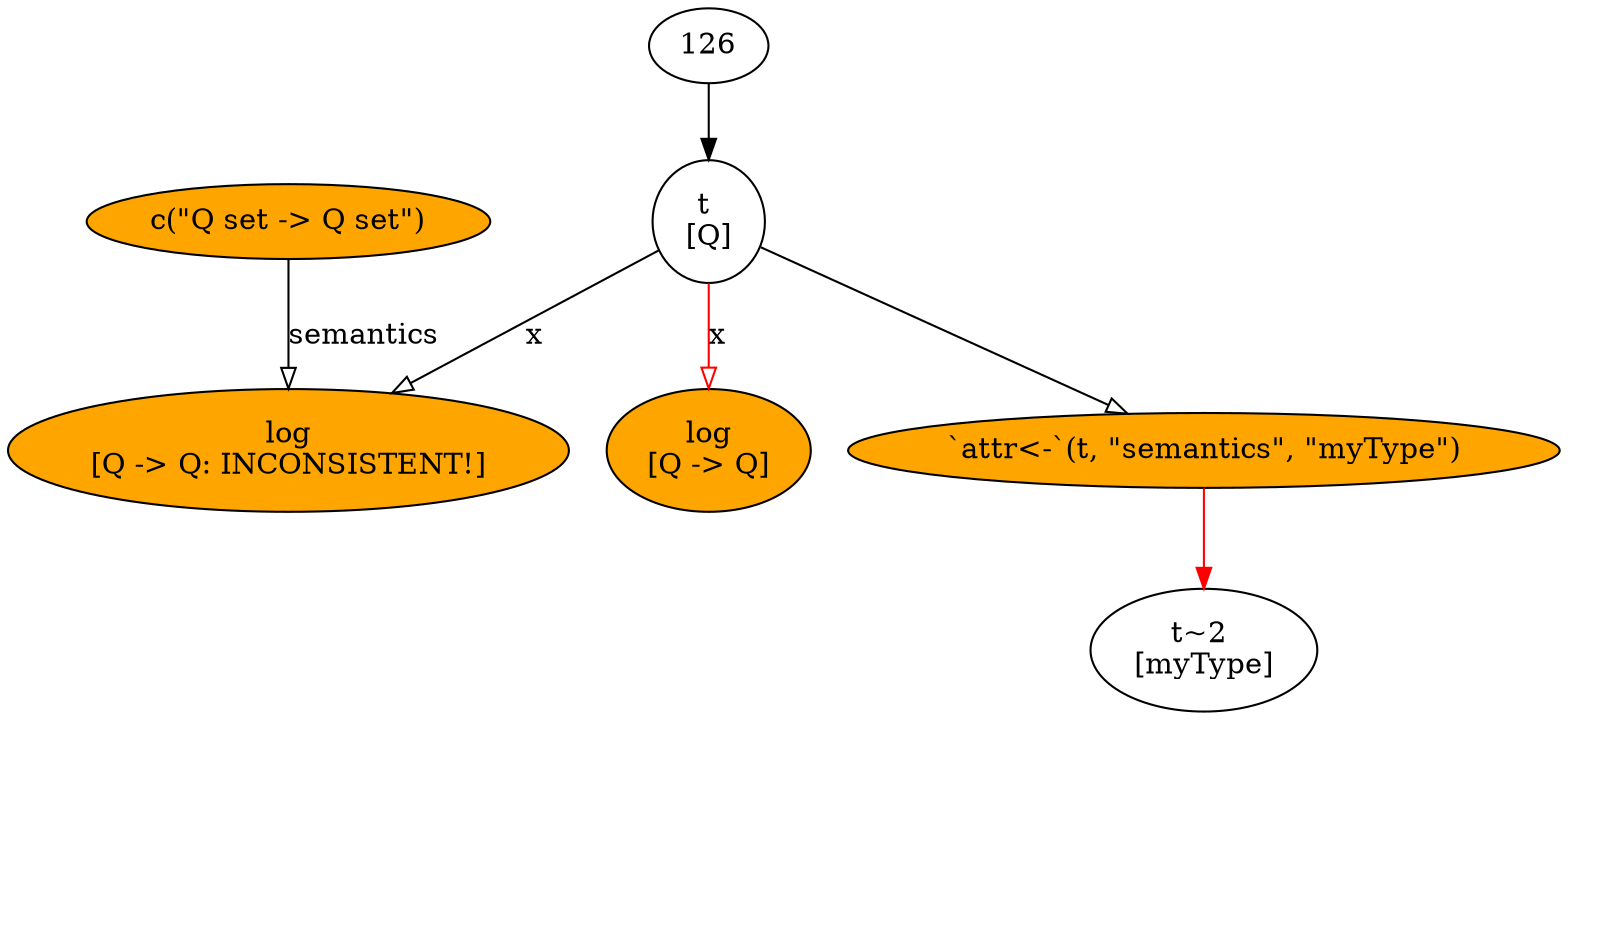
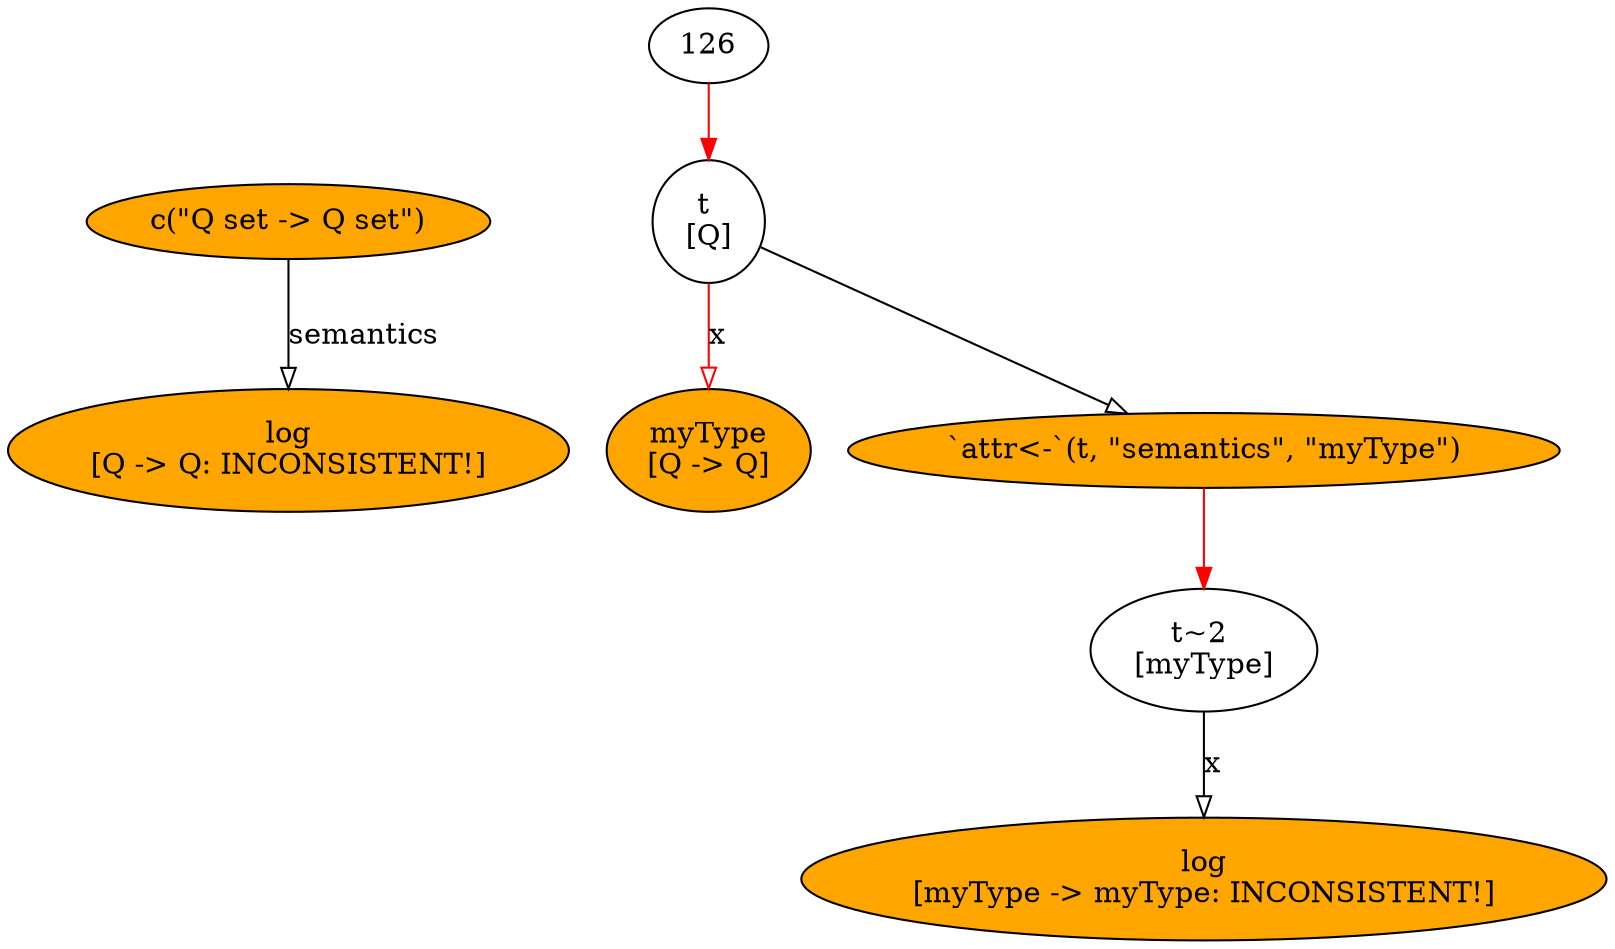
(709, 111) -> (709, 111)
(535, 317) -> none
(709, 450) -> (709, 450)
none -> (1204, 879)
